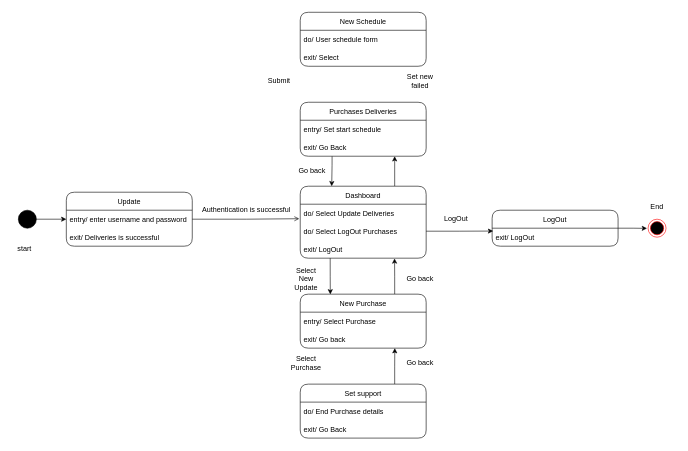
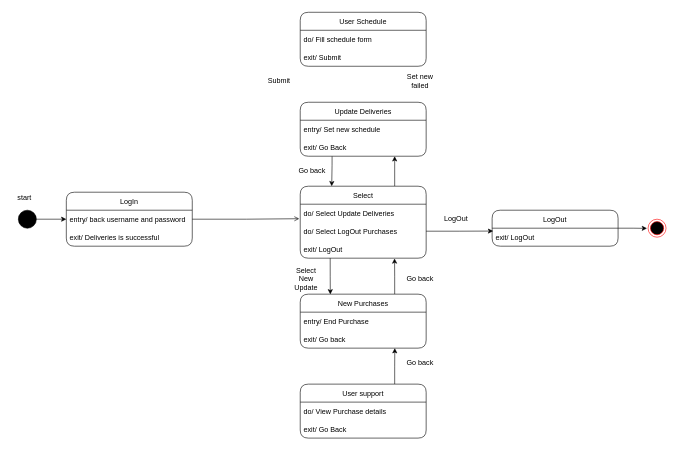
(363, 22) -> (363, 22)
(344, 40) -> (341, 40)
(325, 58) -> (325, 58)
(363, 112) -> (363, 112)
(350, 130) -> (346, 130)
(363, 196) -> (363, 196)
(129, 202) -> (129, 202)
(657, 207) -> none
(246, 210) -> none
(134, 220) -> (132, 220)
(24, 249) -> (24, 198)
(363, 304) -> (363, 304)
(345, 322) -> (340, 322)
(306, 363) -> none
(363, 394) -> (363, 394)
(347, 412) -> (348, 412)
